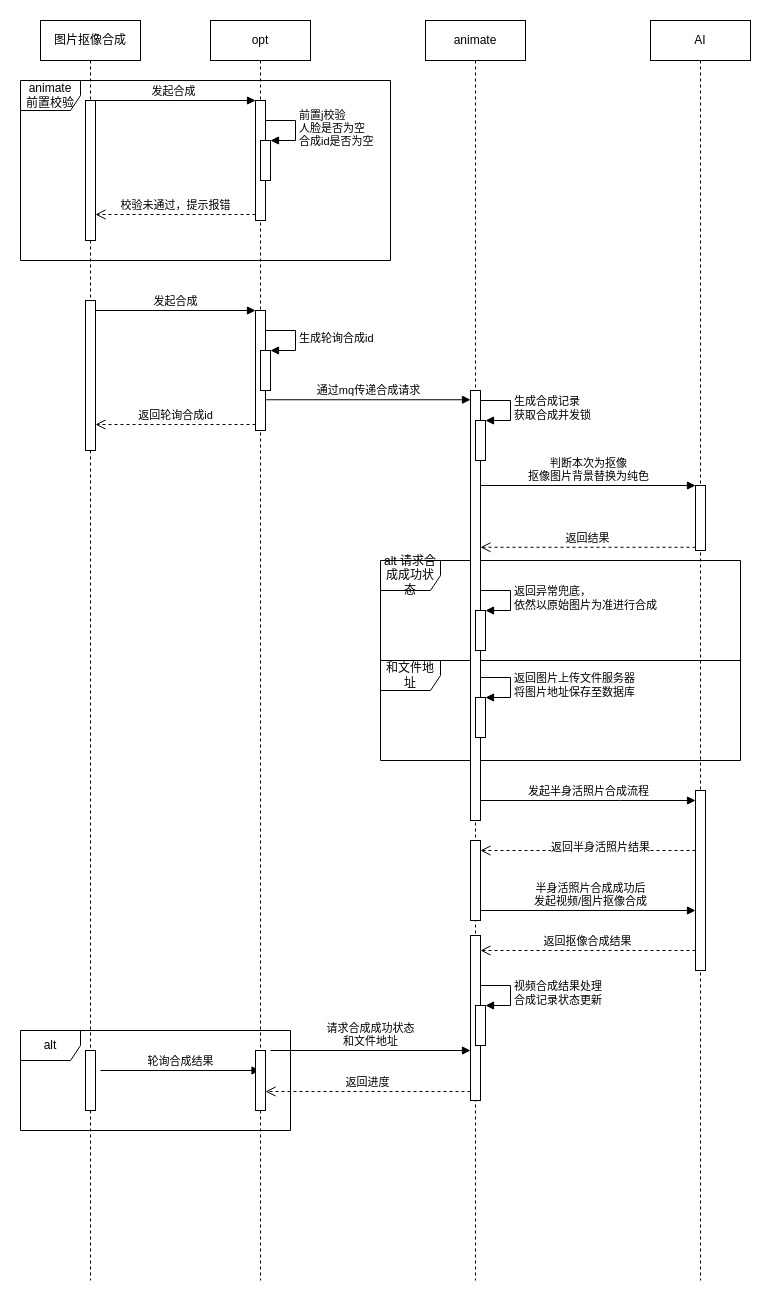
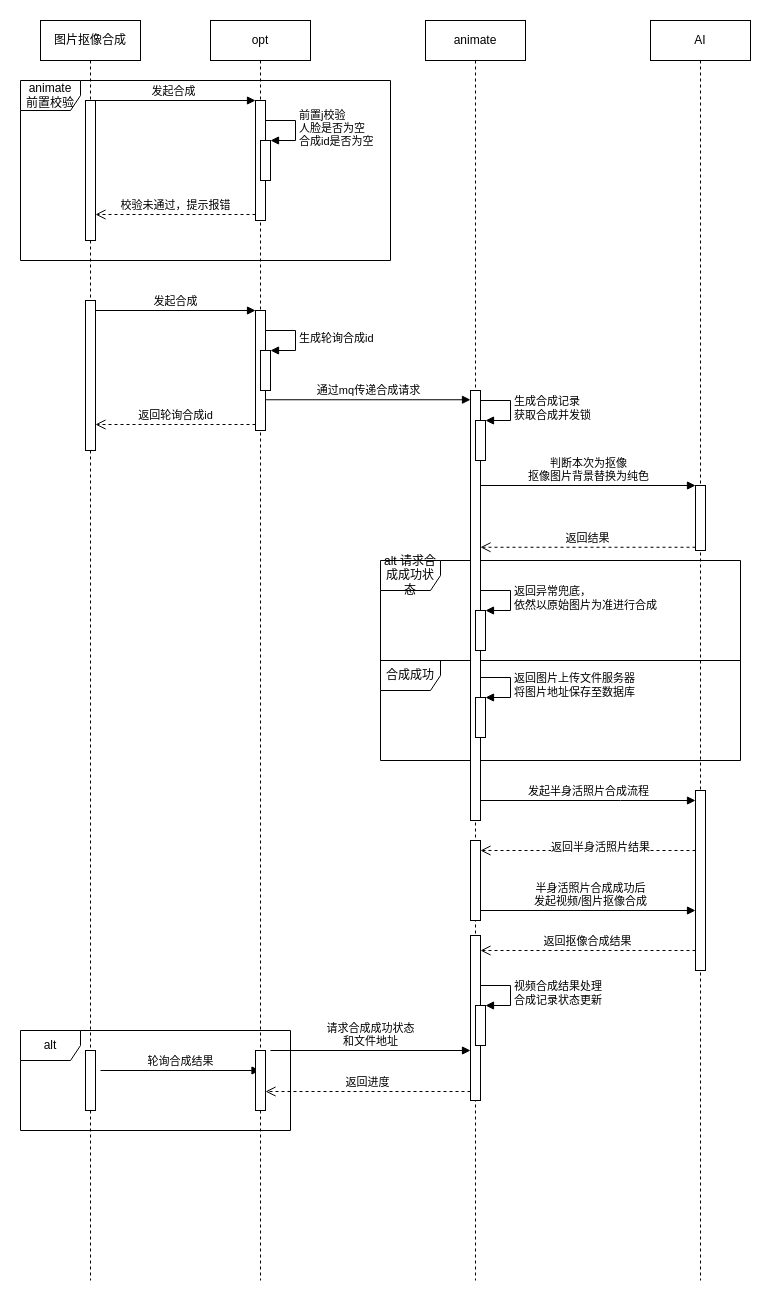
(411, 676) -> (411, 676)
